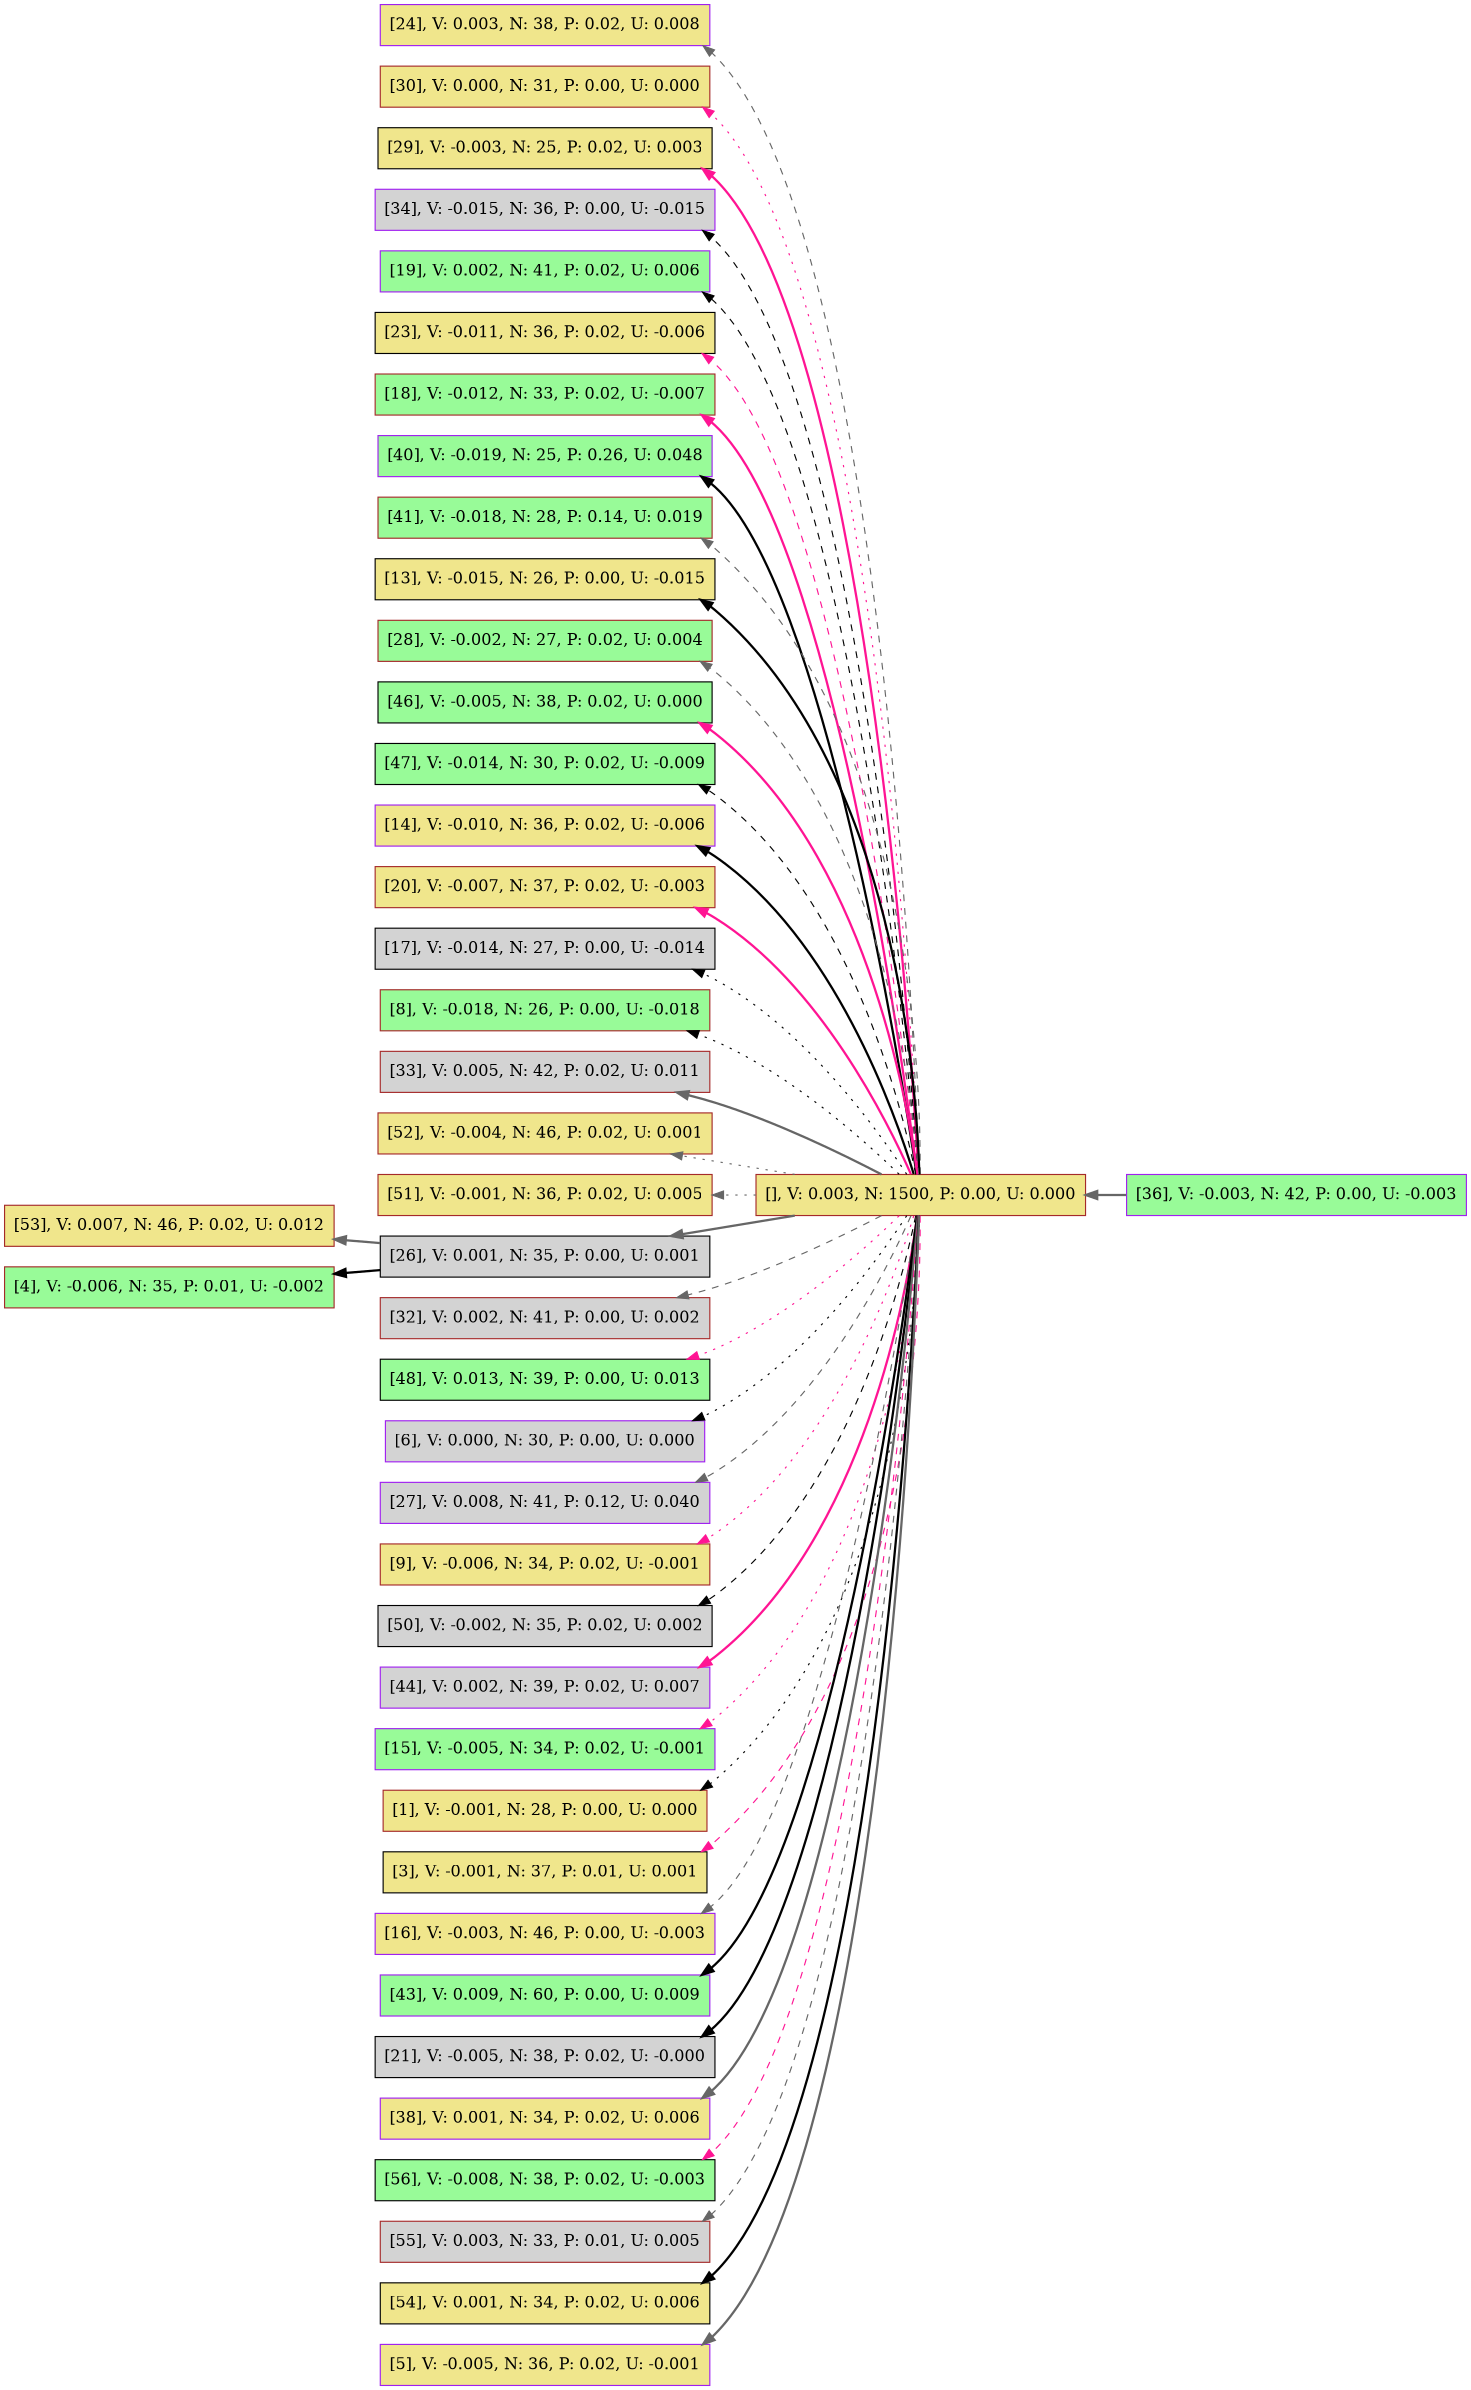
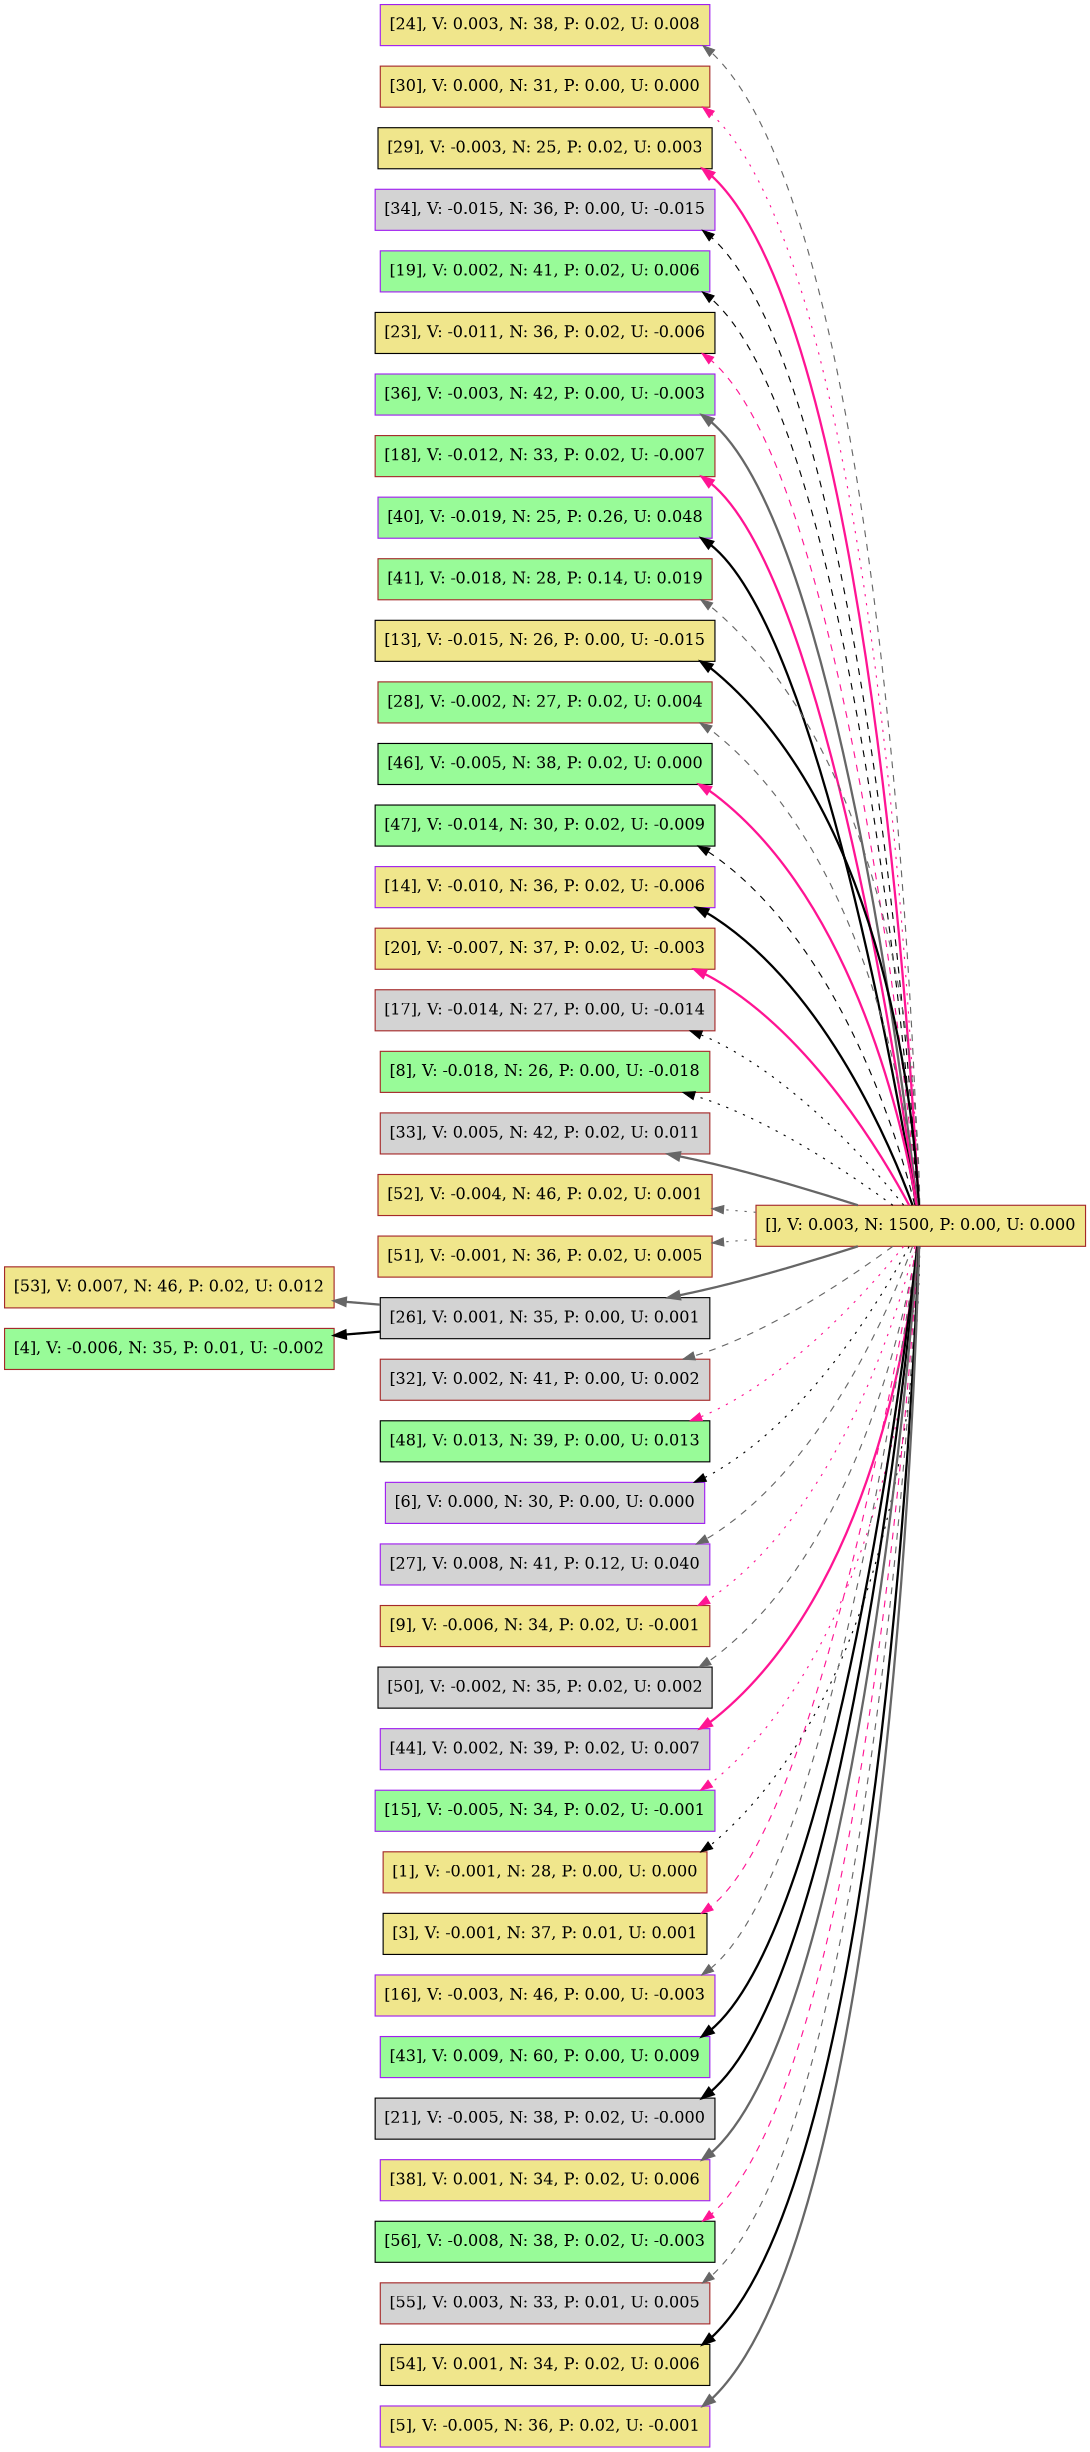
(545, 949) -> (545, 1010)
(1112, 1195) -> (853, 801)
(845, 1426) -> (849, 1473)
